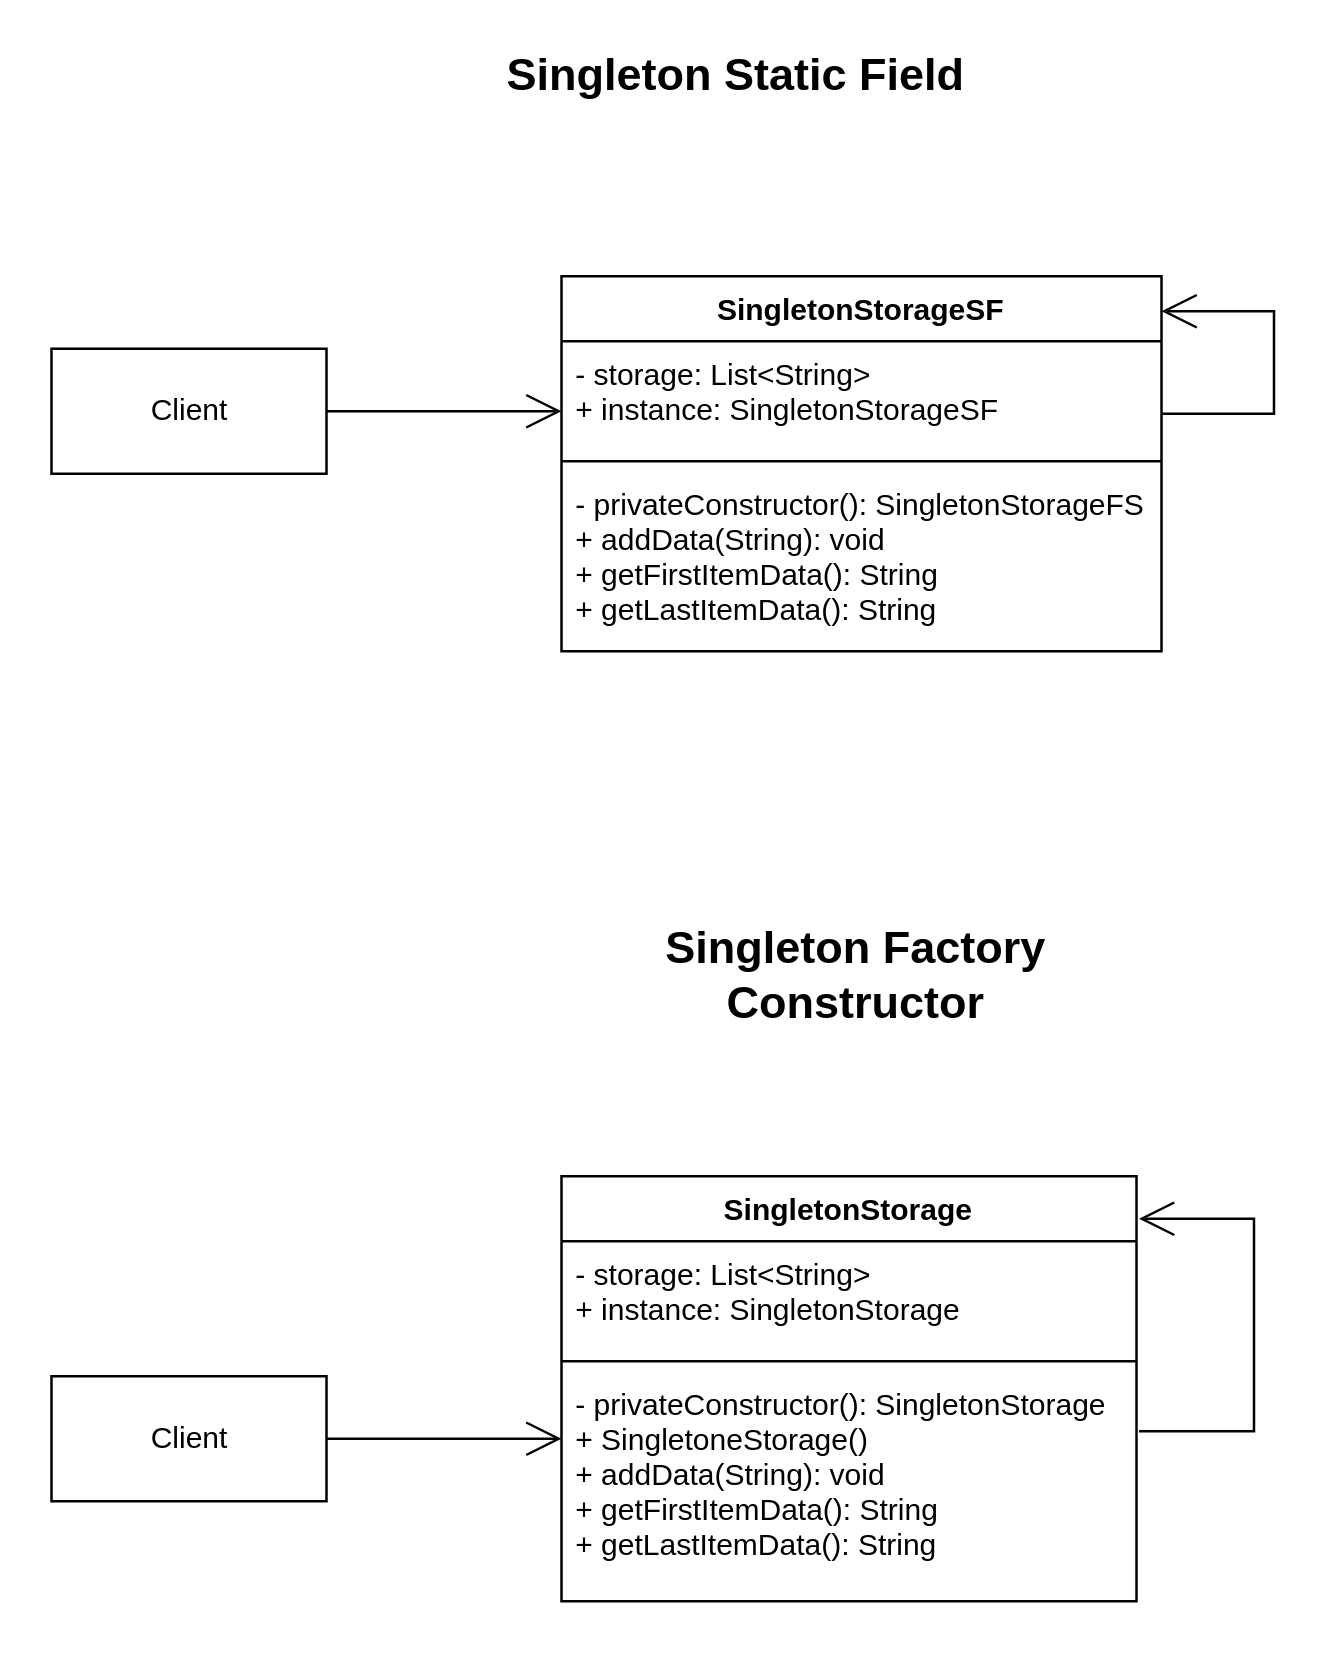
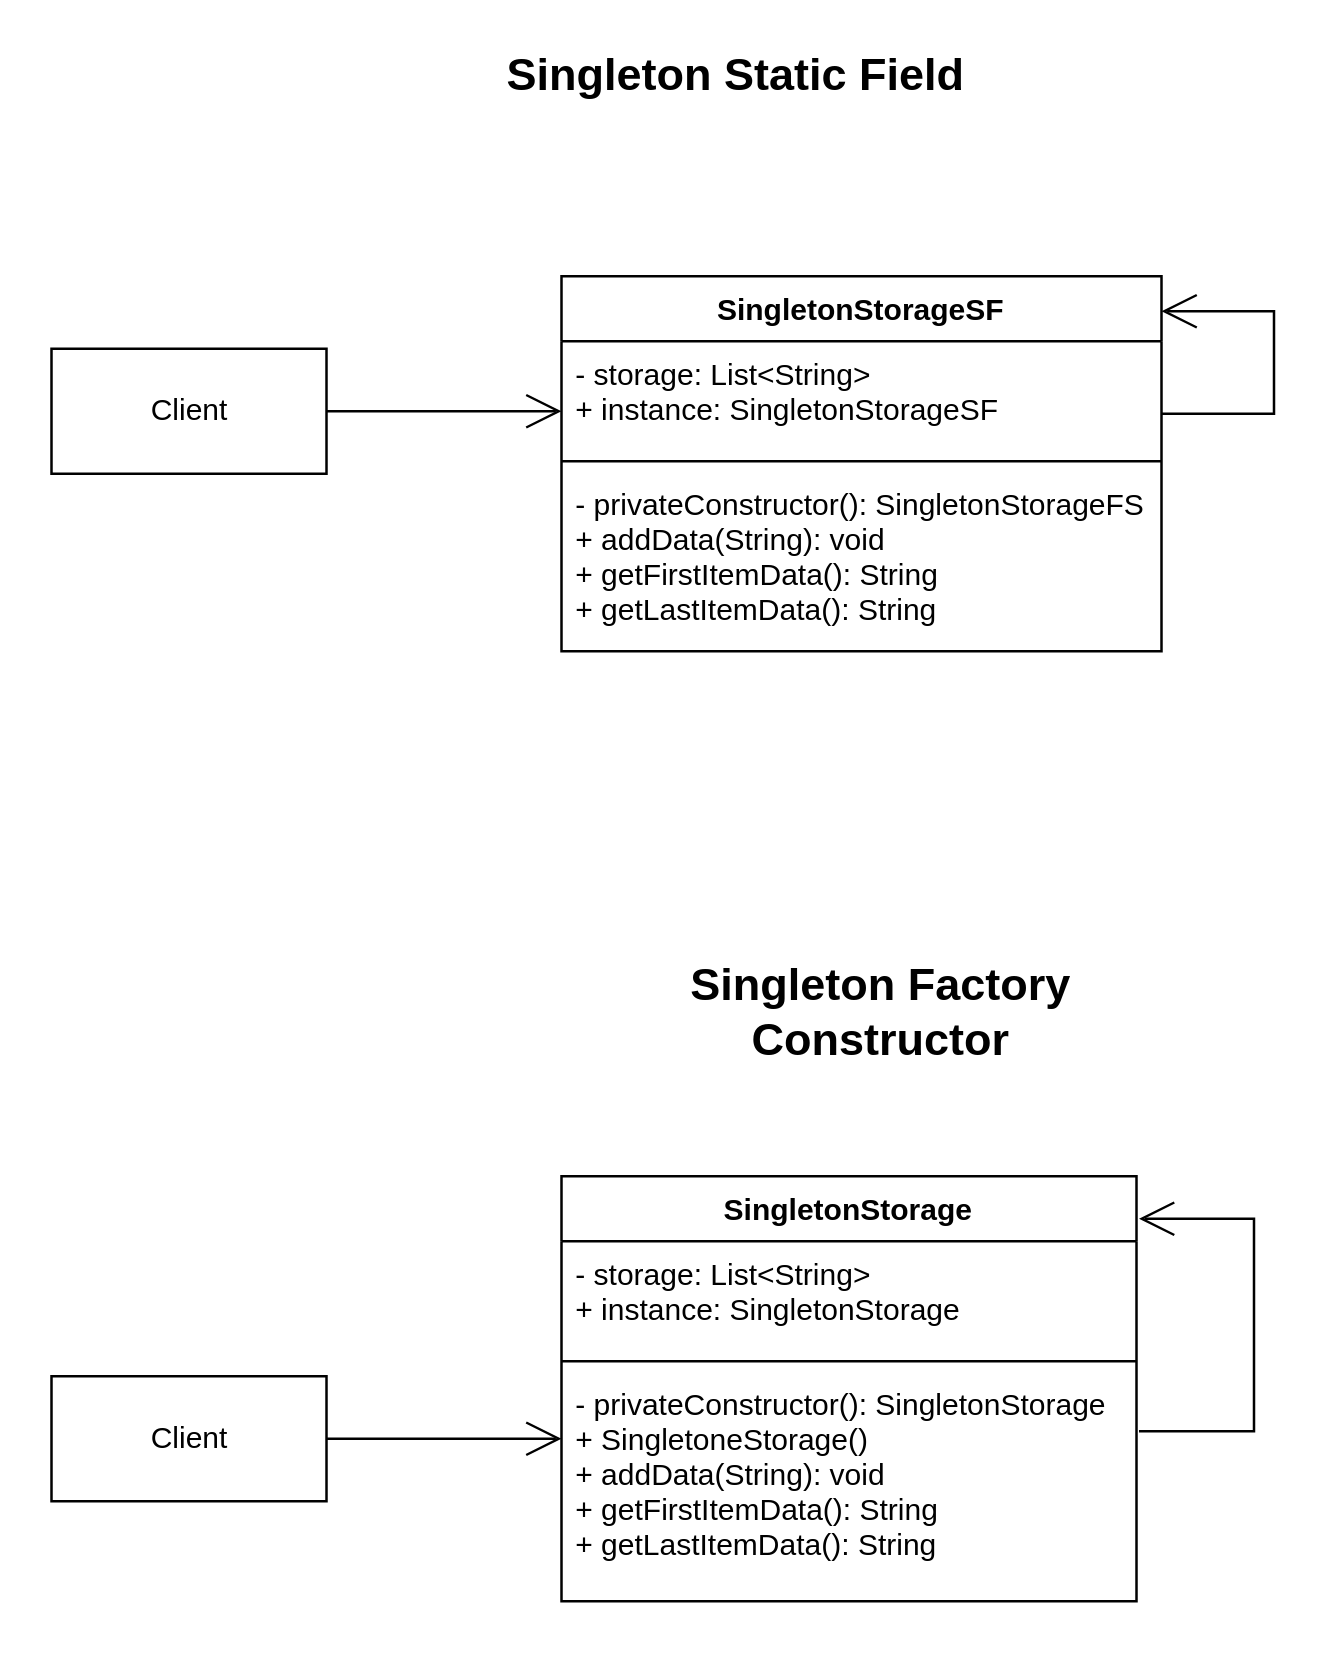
(856, 976) -> (881, 1014)
